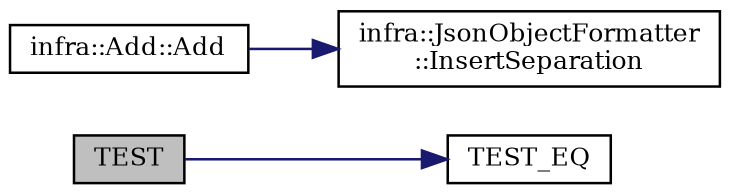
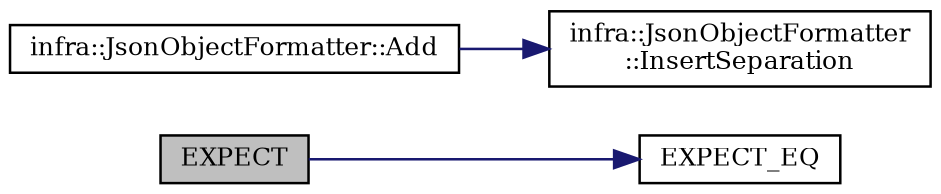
(129, 49) -> (235, 49)
(129, 159) -> (235, 159)
(529, 159) -> (740, 159)
